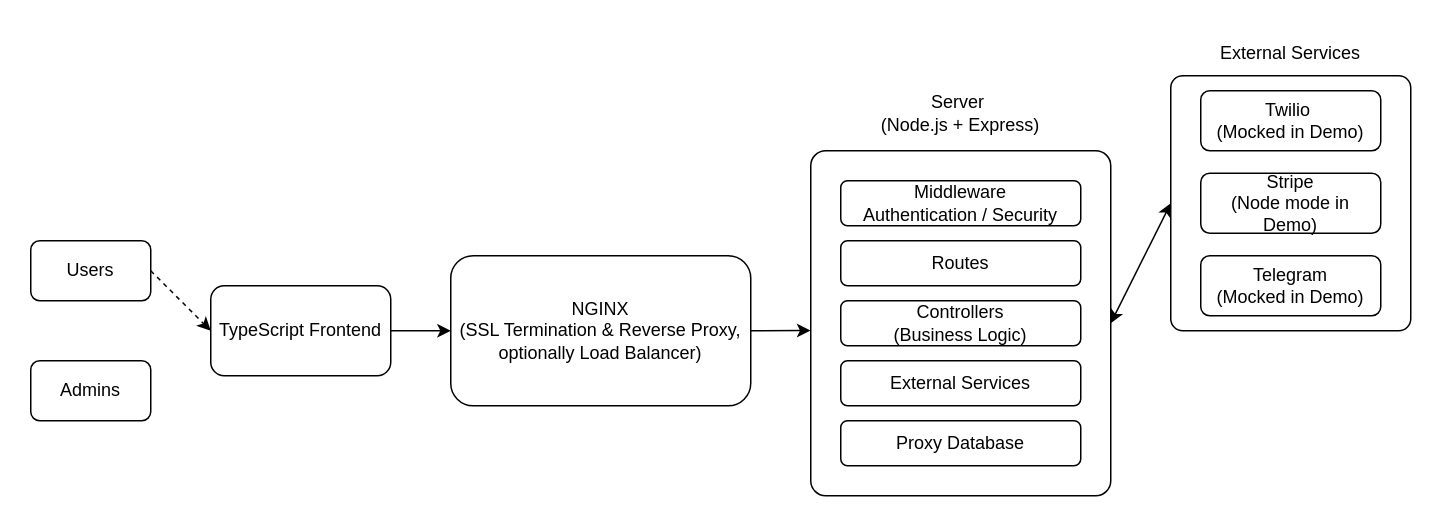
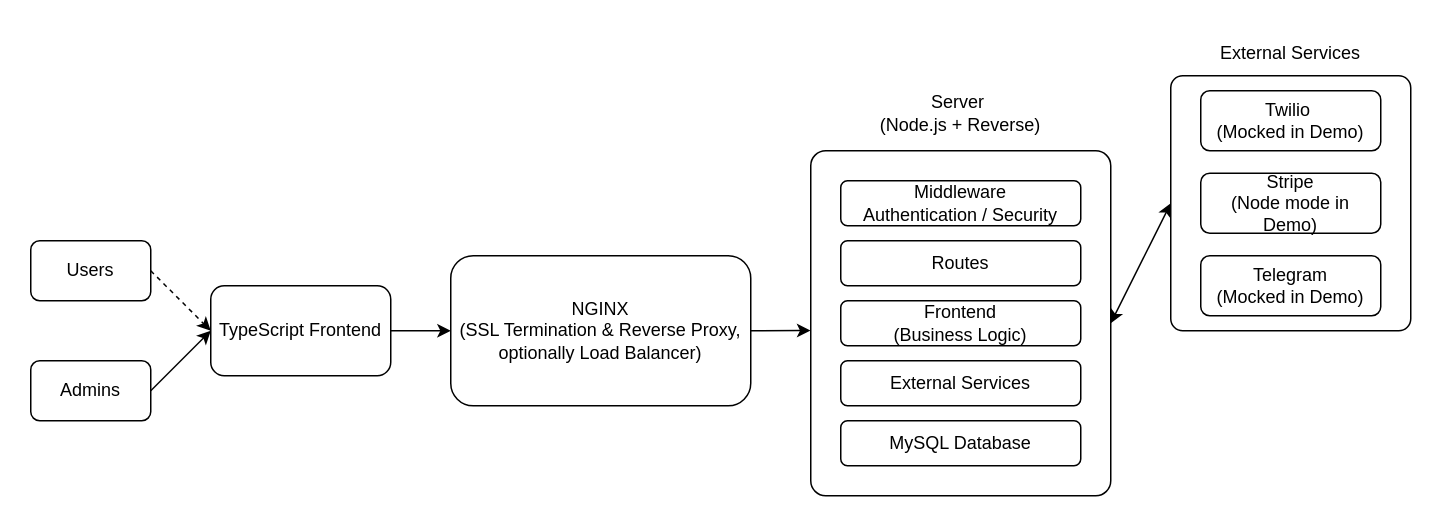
(961, 113) -> (961, 113)
(961, 323) -> (961, 323)
none -> (177, 364)
(961, 443) -> (961, 443)
